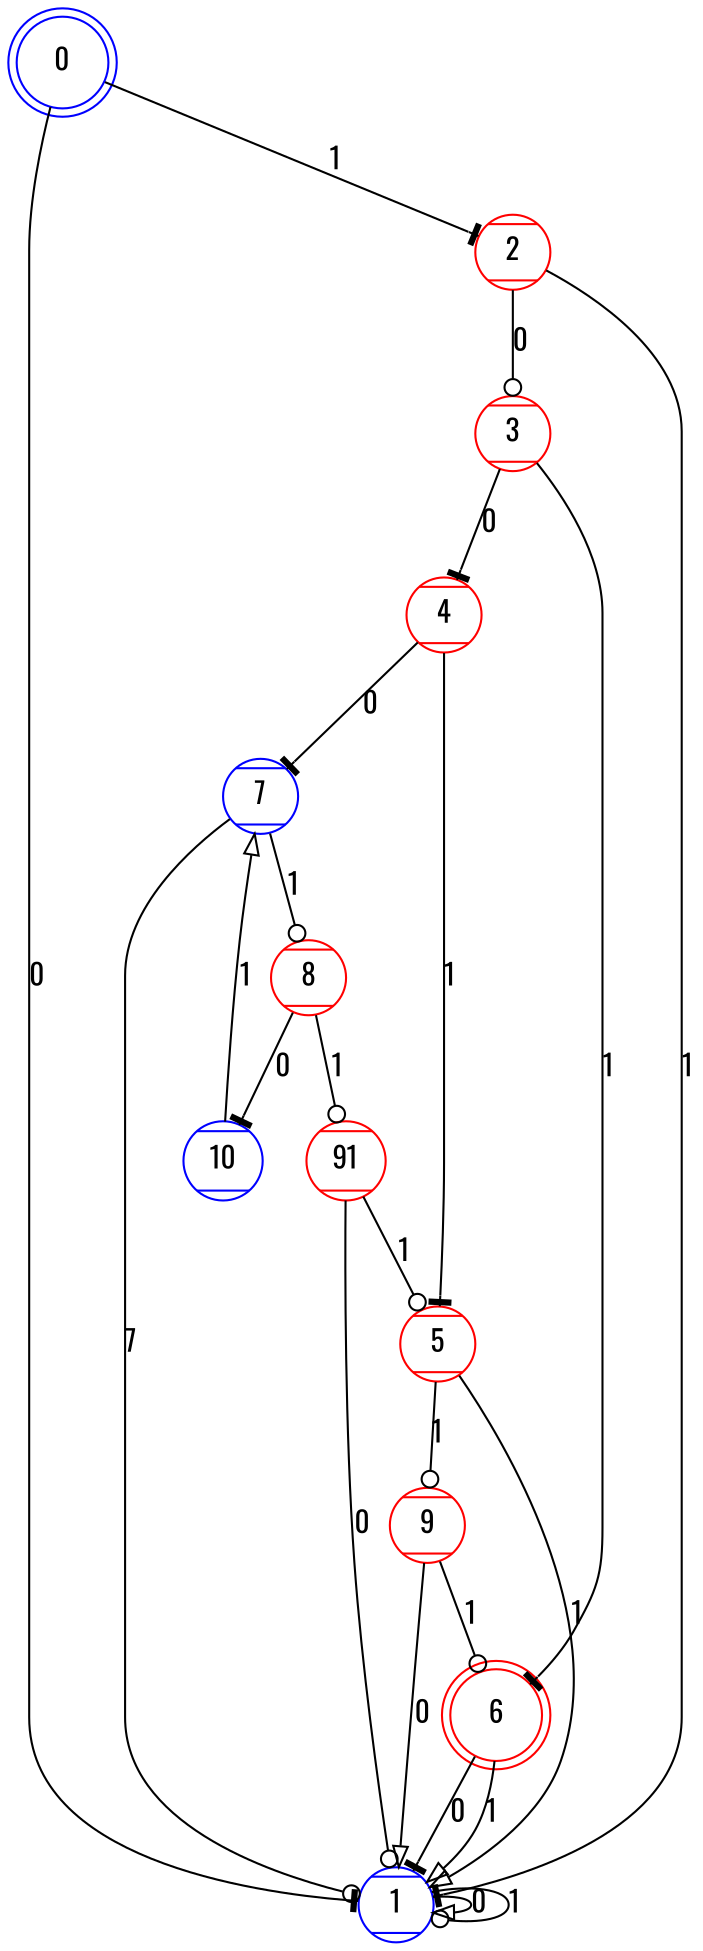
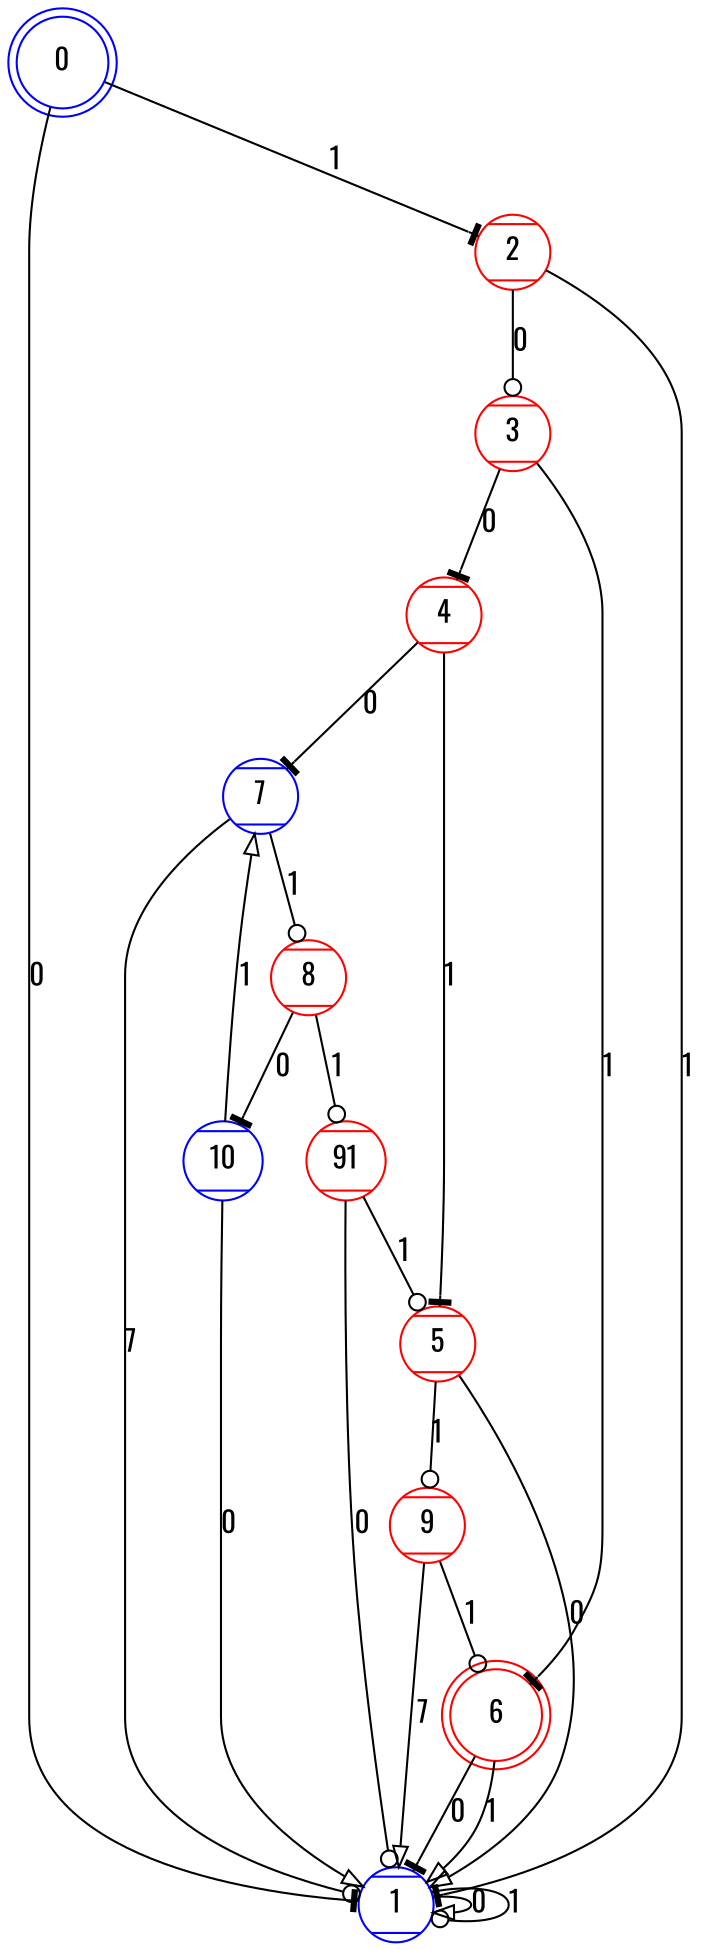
none -> (221, 1564)
(577, 1616) -> (577, 1616)
(423, 1715) -> (423, 1715)
